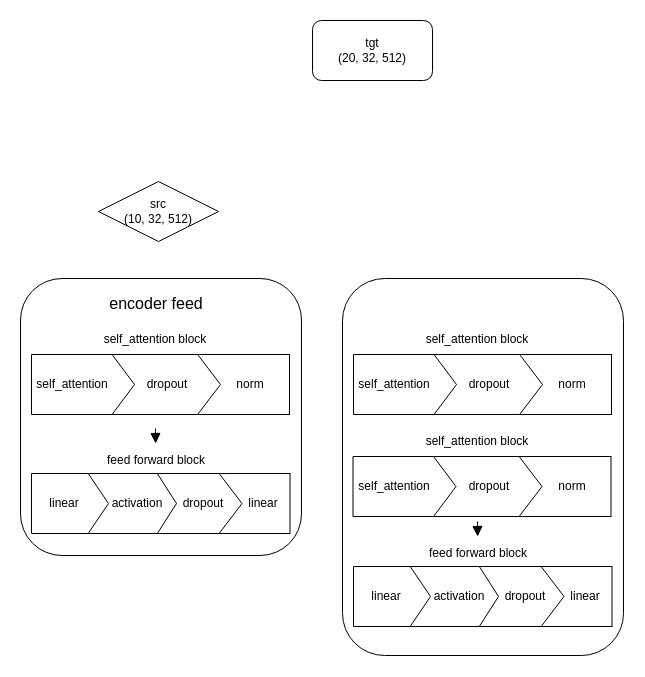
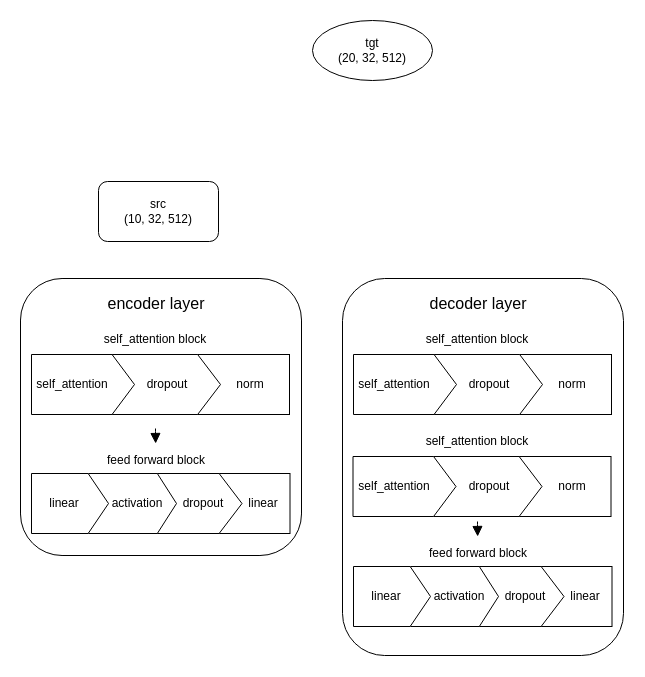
(373, 51) -> (373, 51)
(159, 212) -> (159, 212)
(157, 304) -> (157, 304)
none -> (478, 304)
